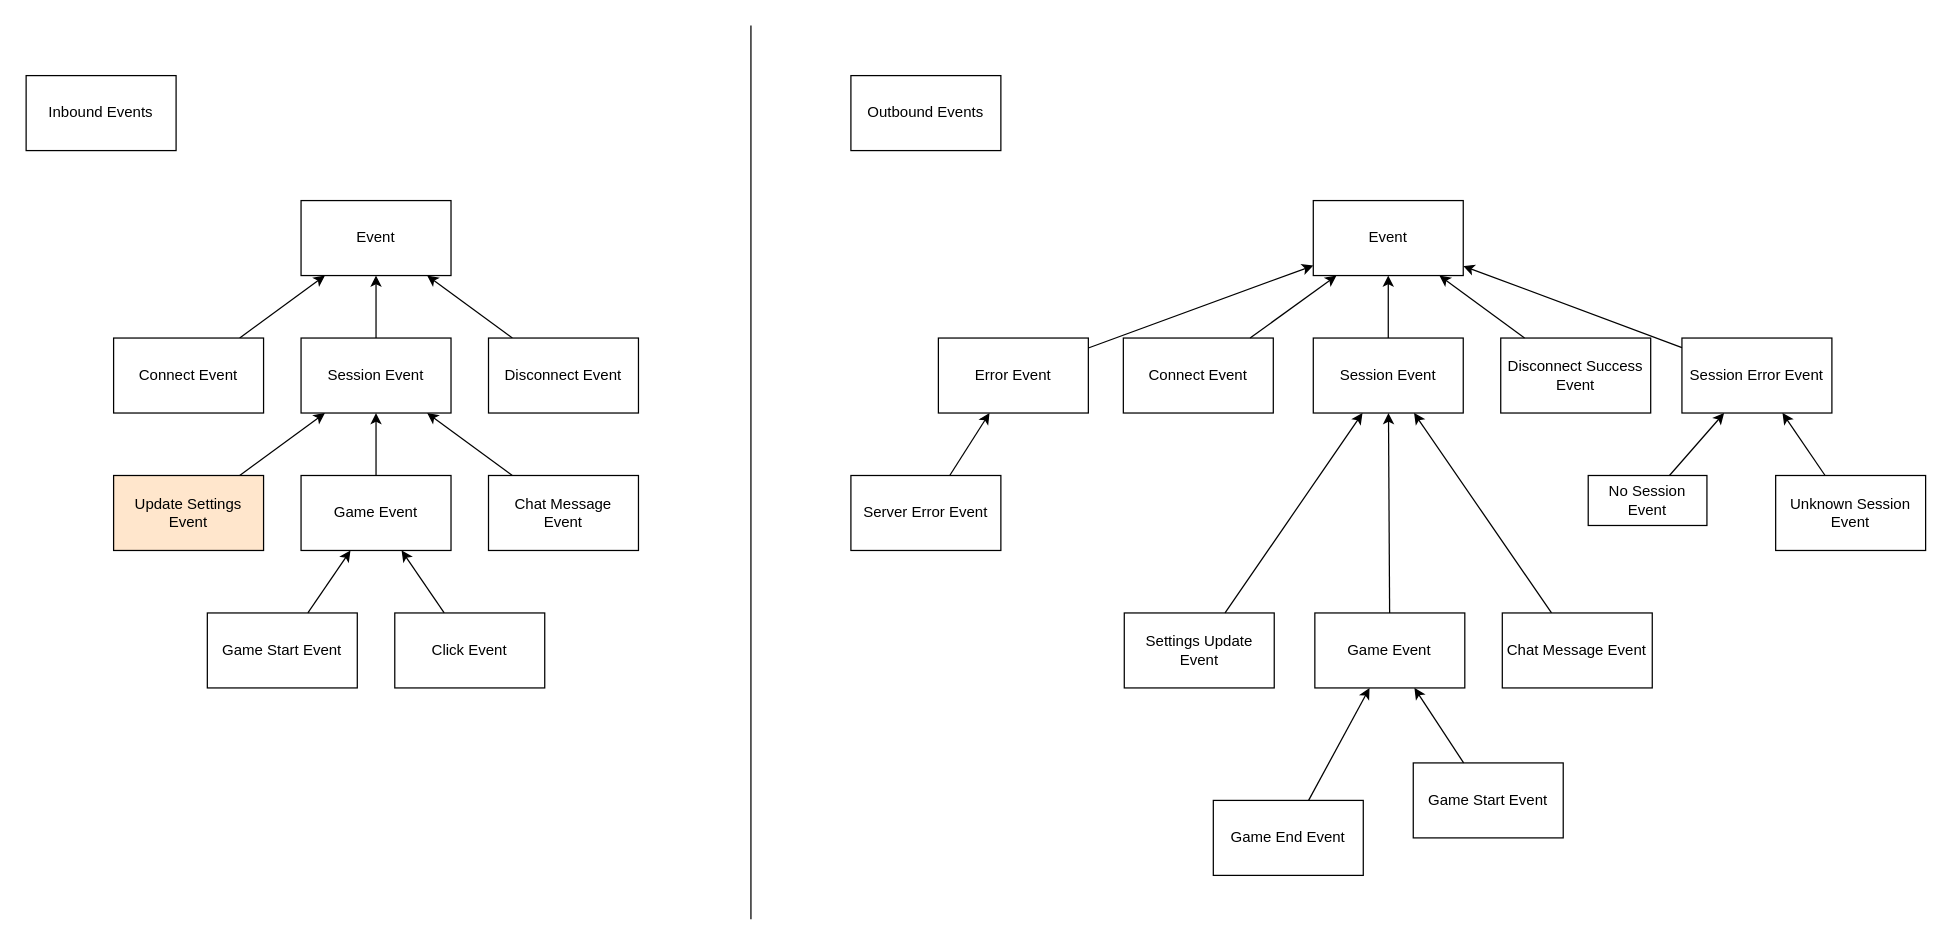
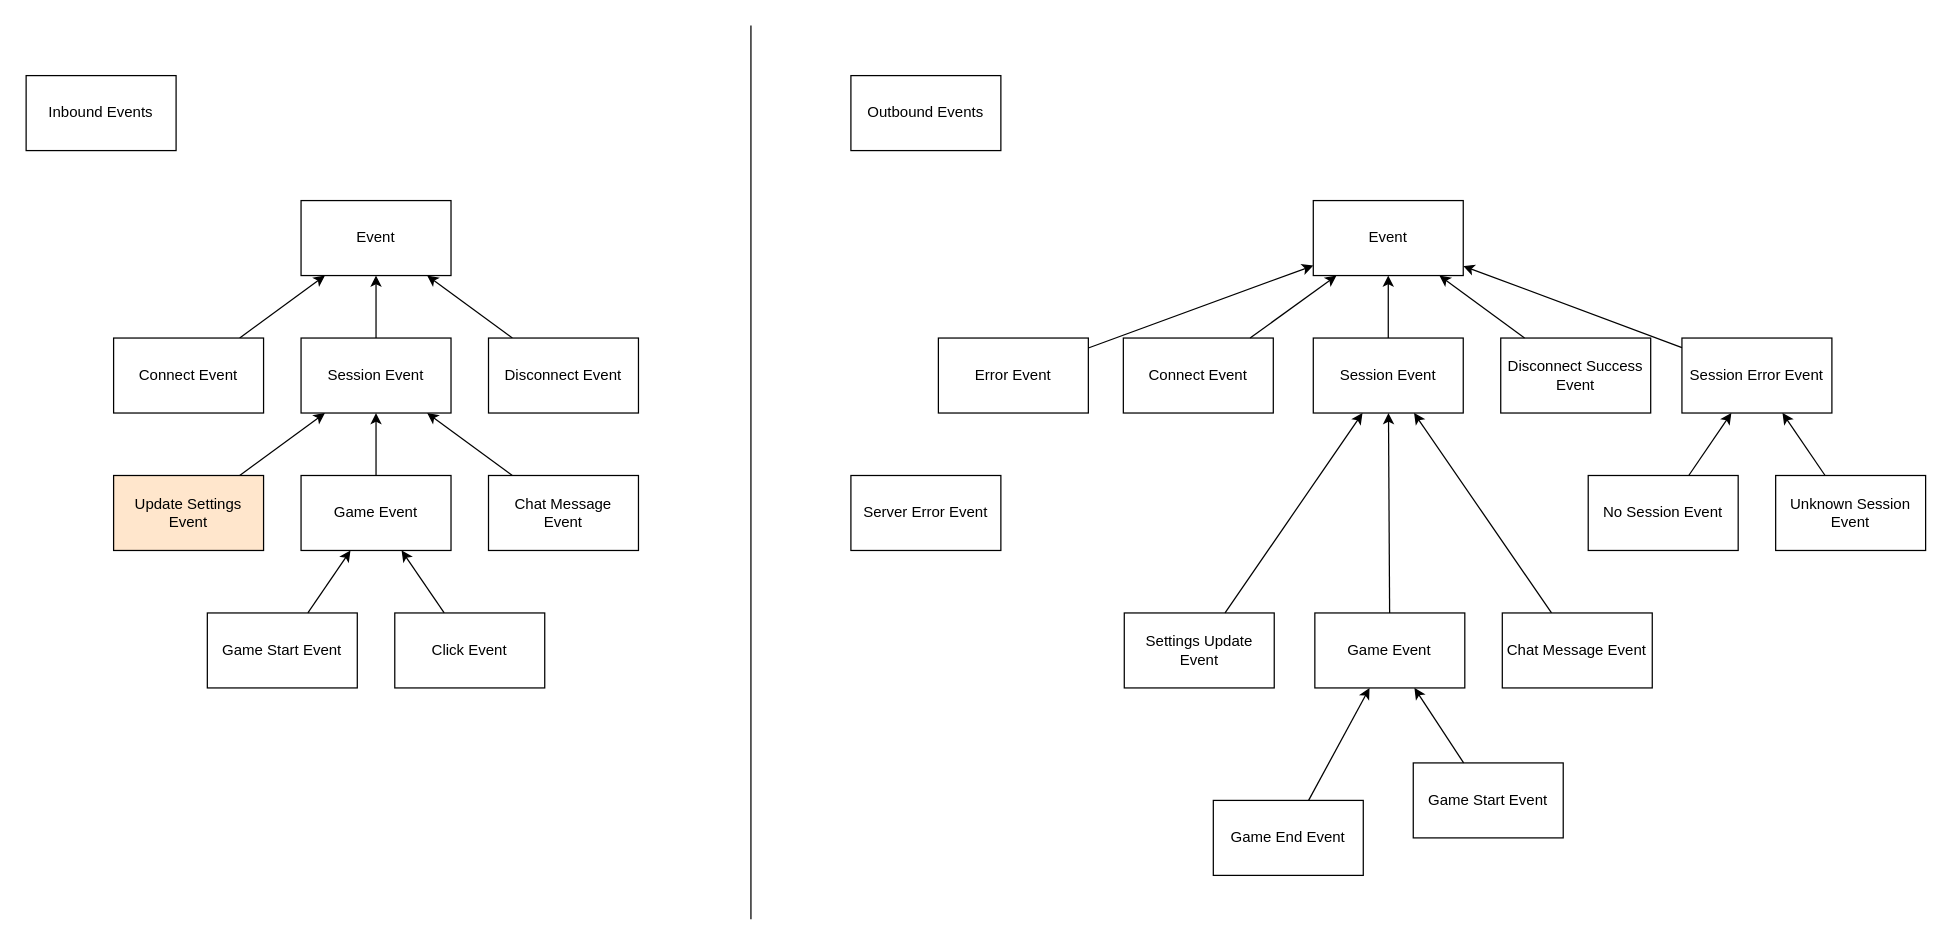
(967, 448) -> none
(1648, 501) -> (1663, 513)
